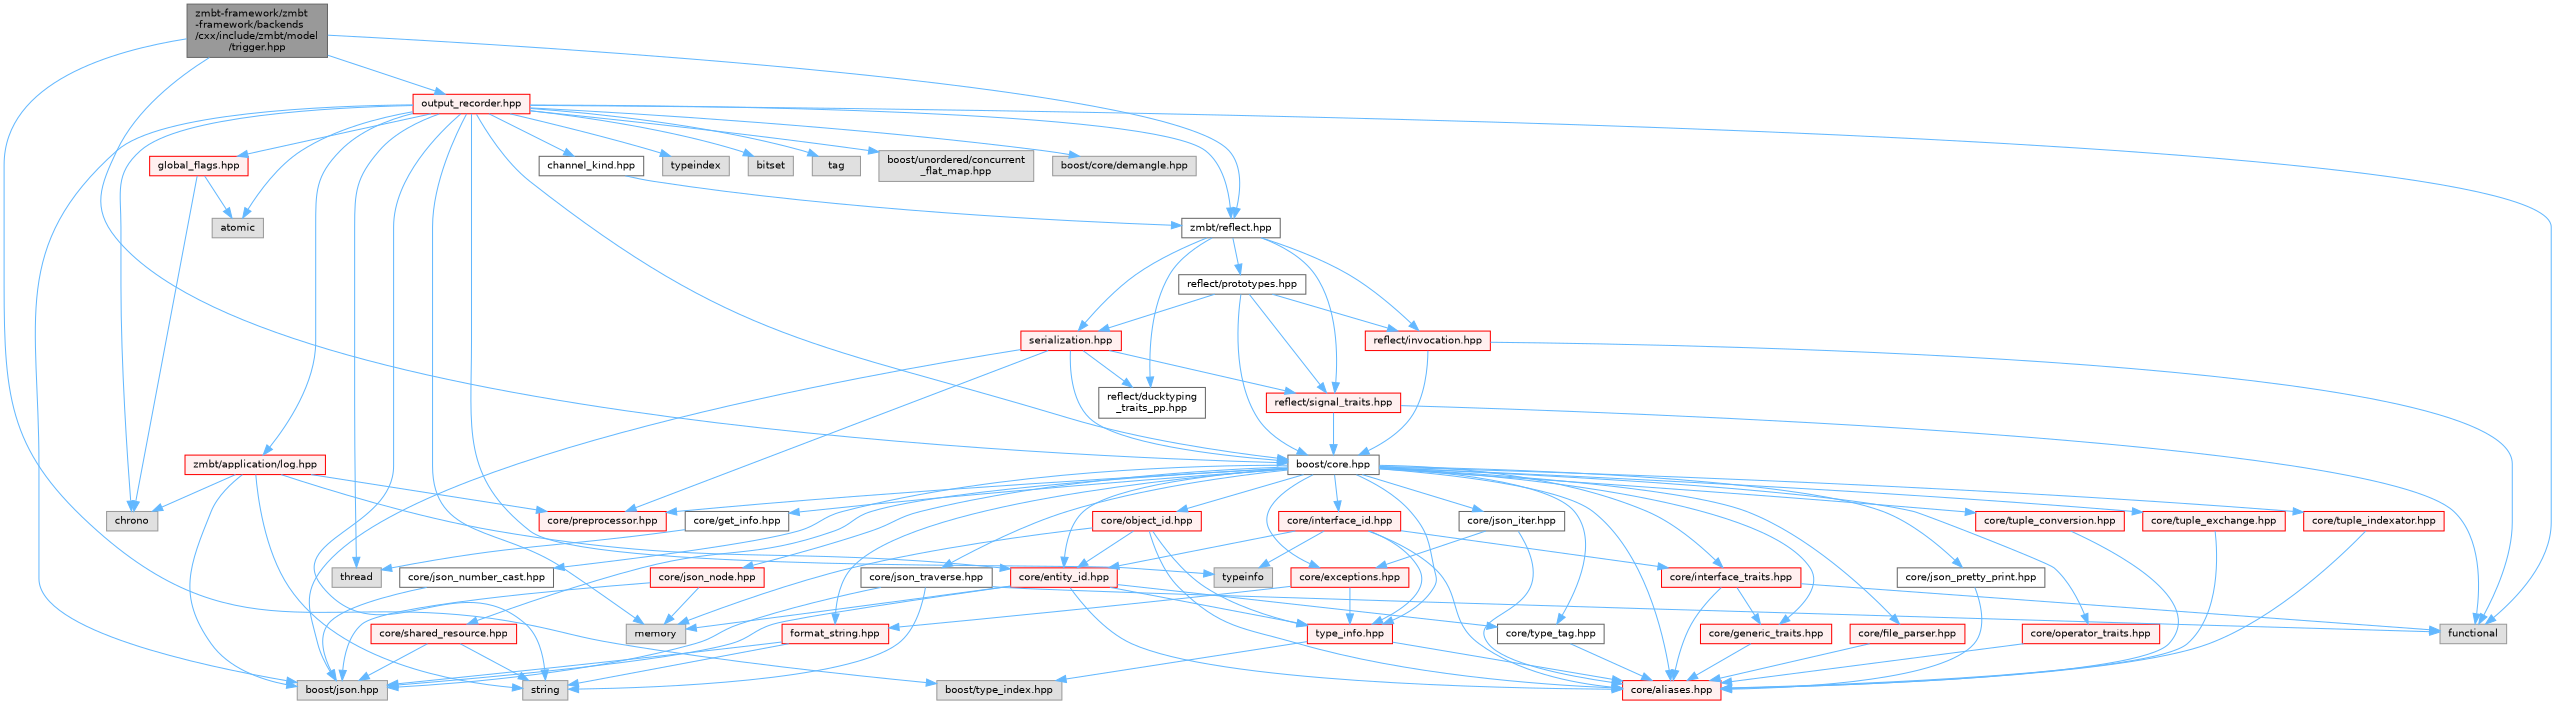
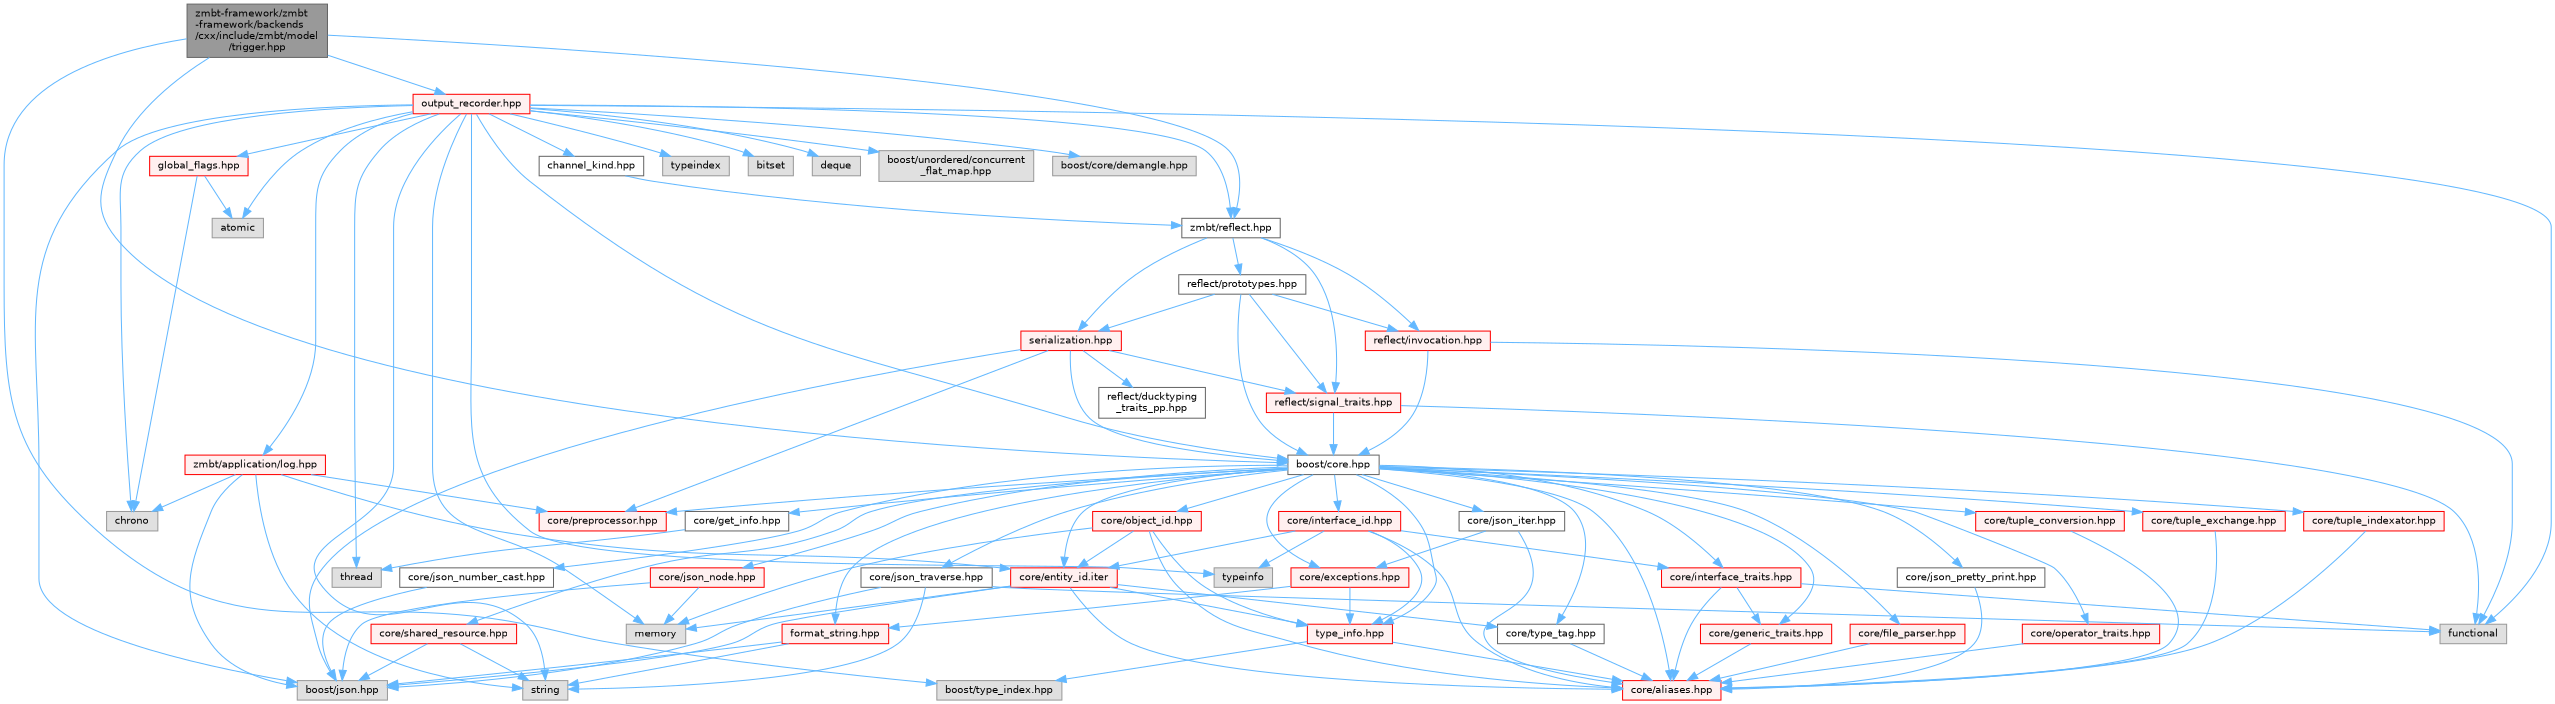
(836, 166) -> (836, 166)
(1160, 297) -> none
(1064, 578) -> (1064, 578)
